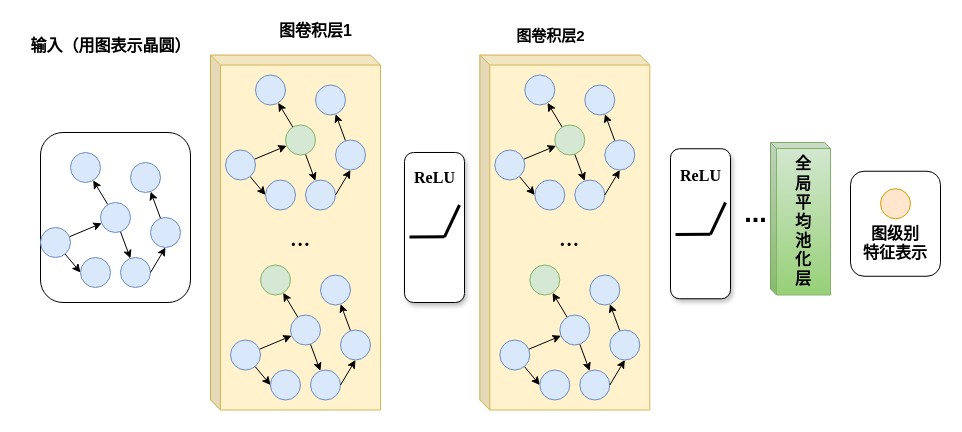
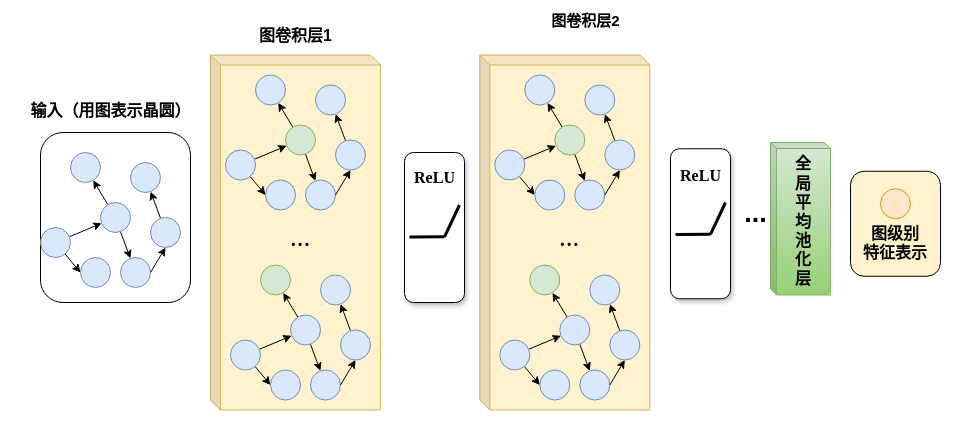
(316, 31) -> (296, 36)
(551, 36) -> (586, 21)
(111, 45) -> (111, 110)
(896, 224) -> (896, 224)
